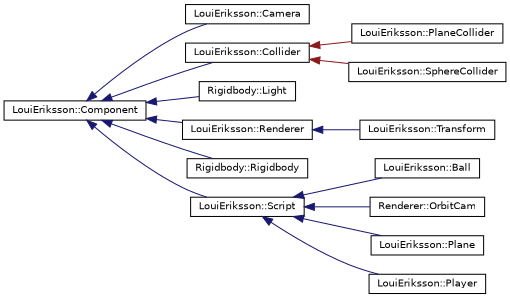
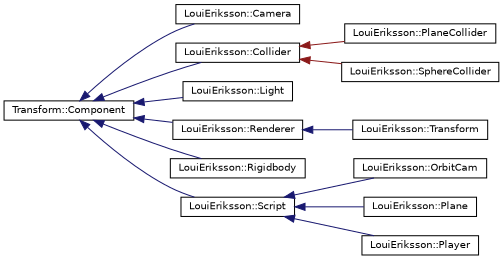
(247, 91) -> (238, 91)
(75, 111) -> (69, 111)
(247, 168) -> (238, 168)
(427, 168) -> none
(427, 207) -> (420, 168)
